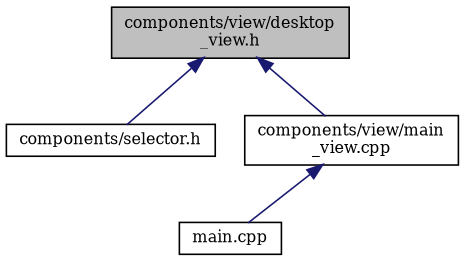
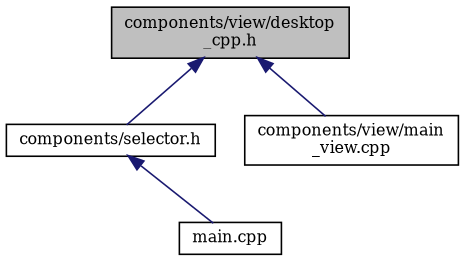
(230, 33) -> (230, 33)
(279, 199) -> (177, 195)
